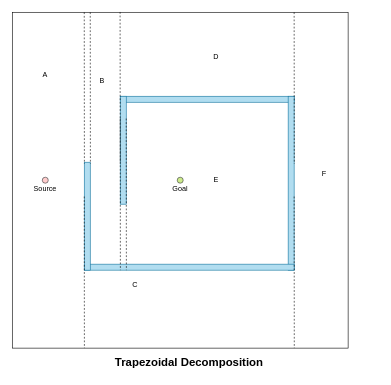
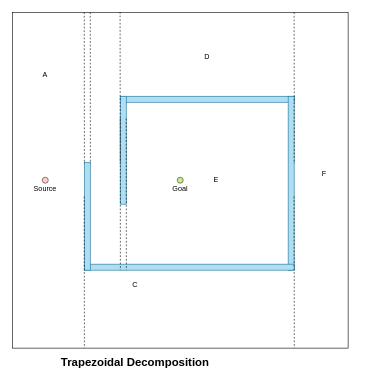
(216, 57) -> (207, 57)
(102, 81) -> none
(189, 363) -> (135, 363)
